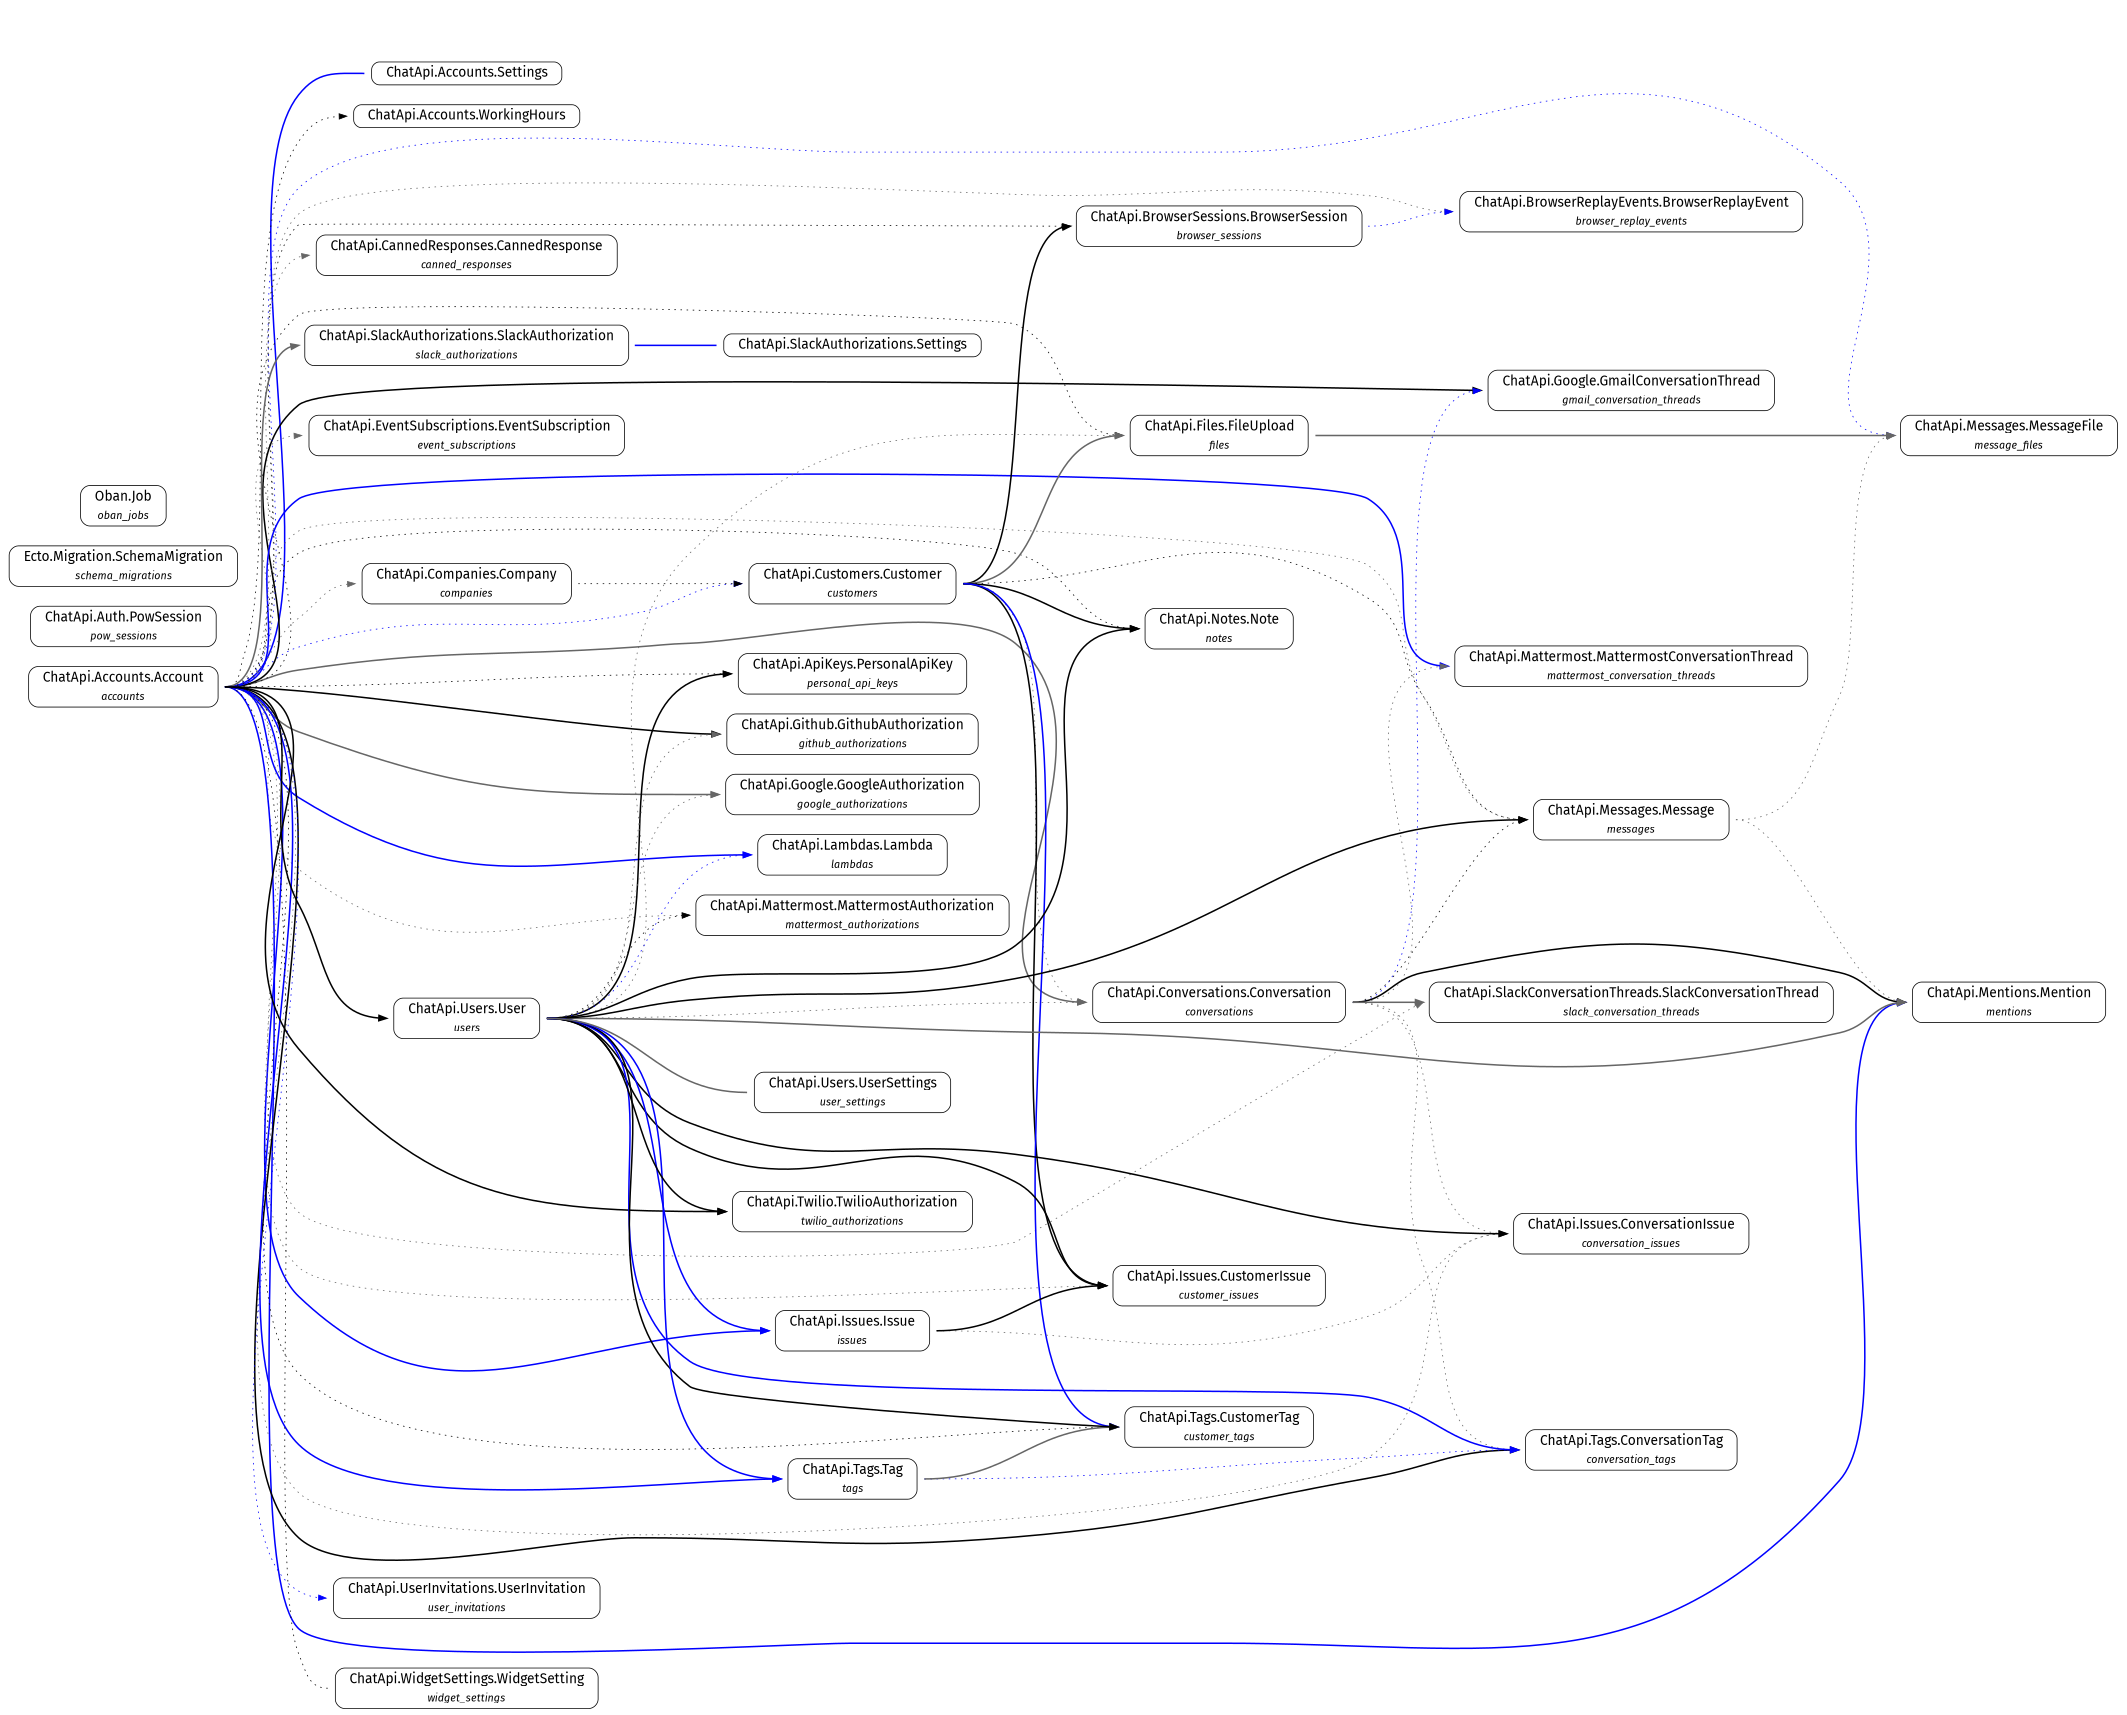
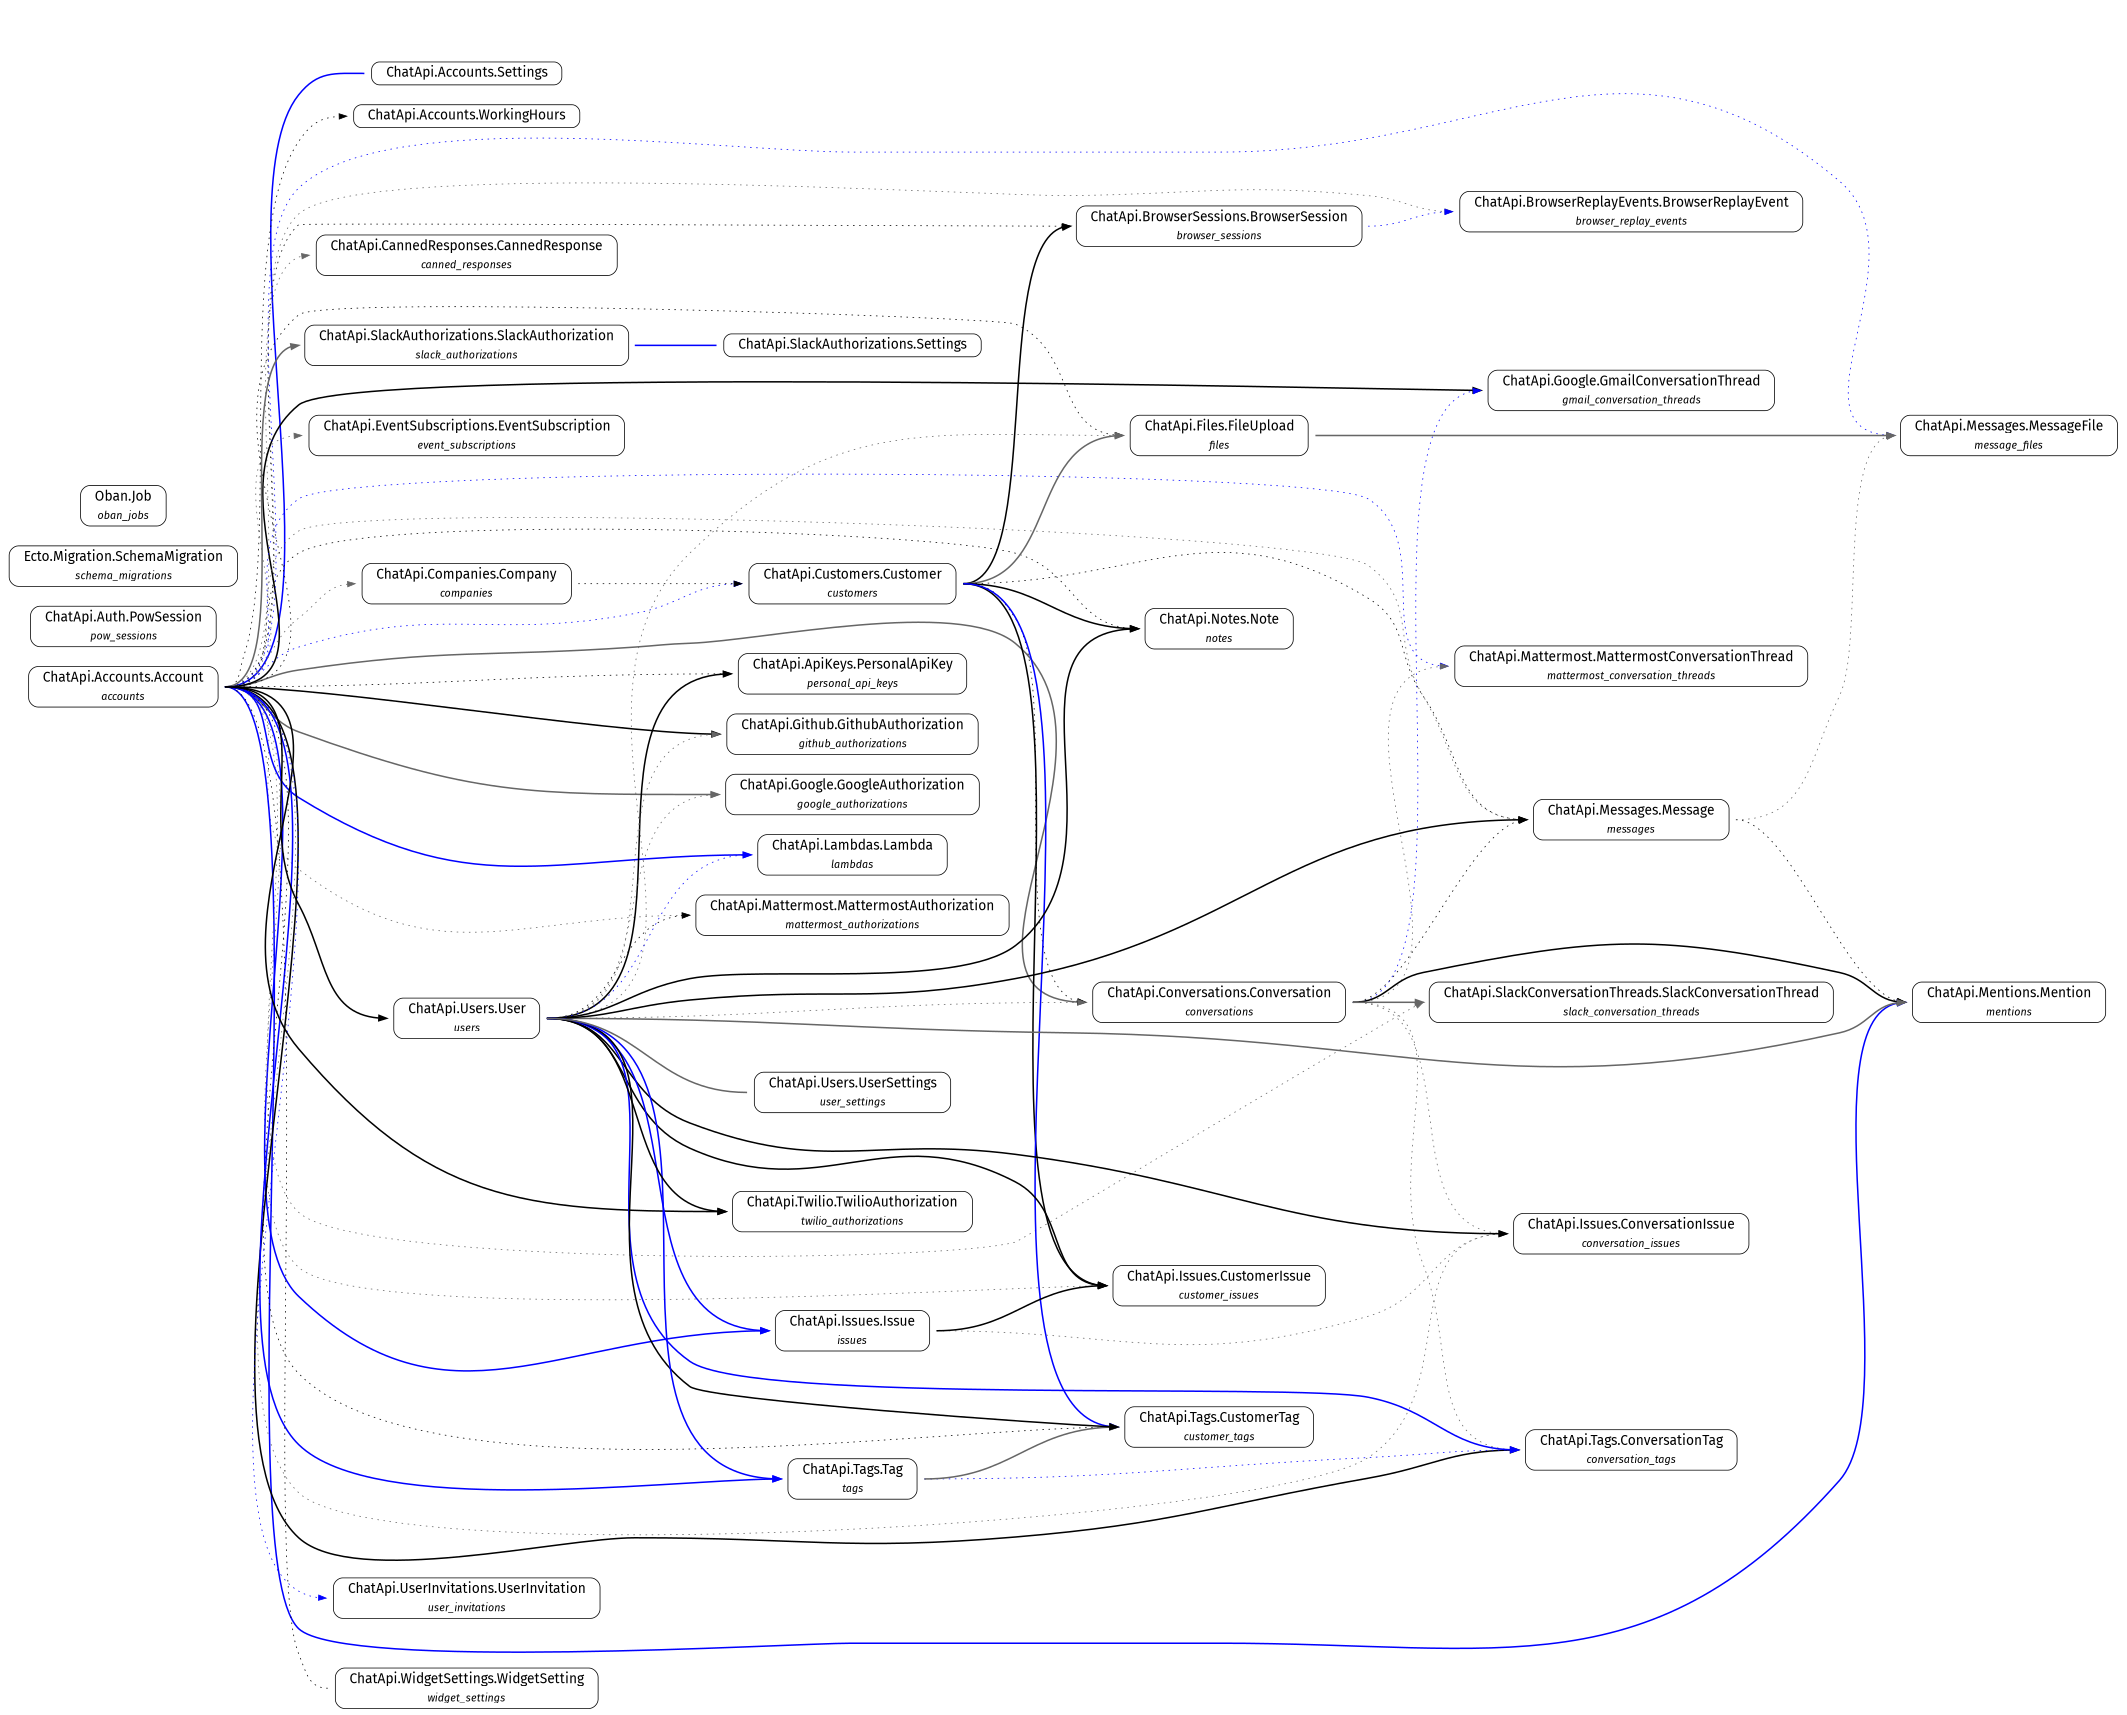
(820, 474) -> (820, 474)
(1036, 782) -> (1036, 782)
(1818, 908) -> (1818, 908)
